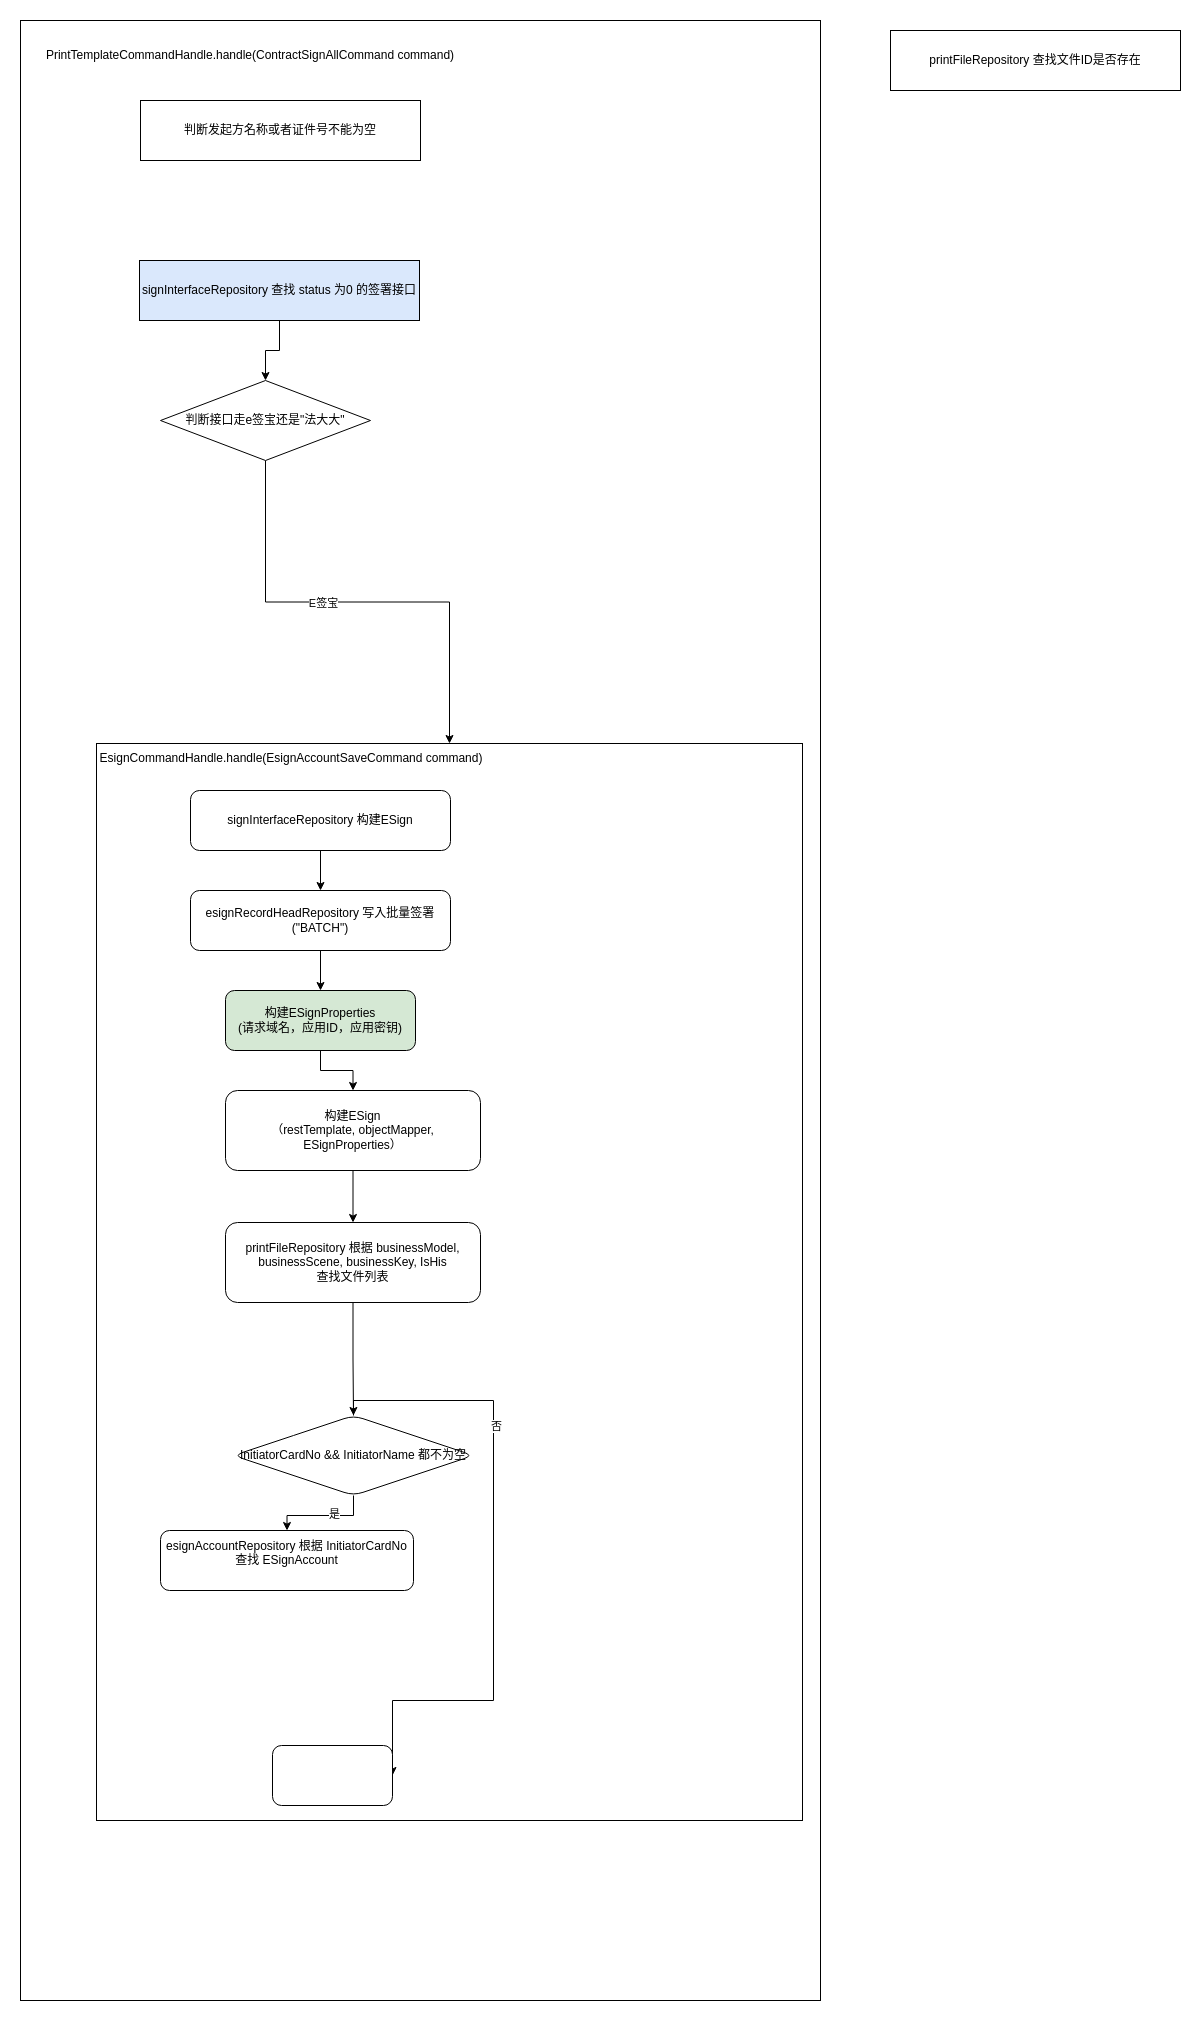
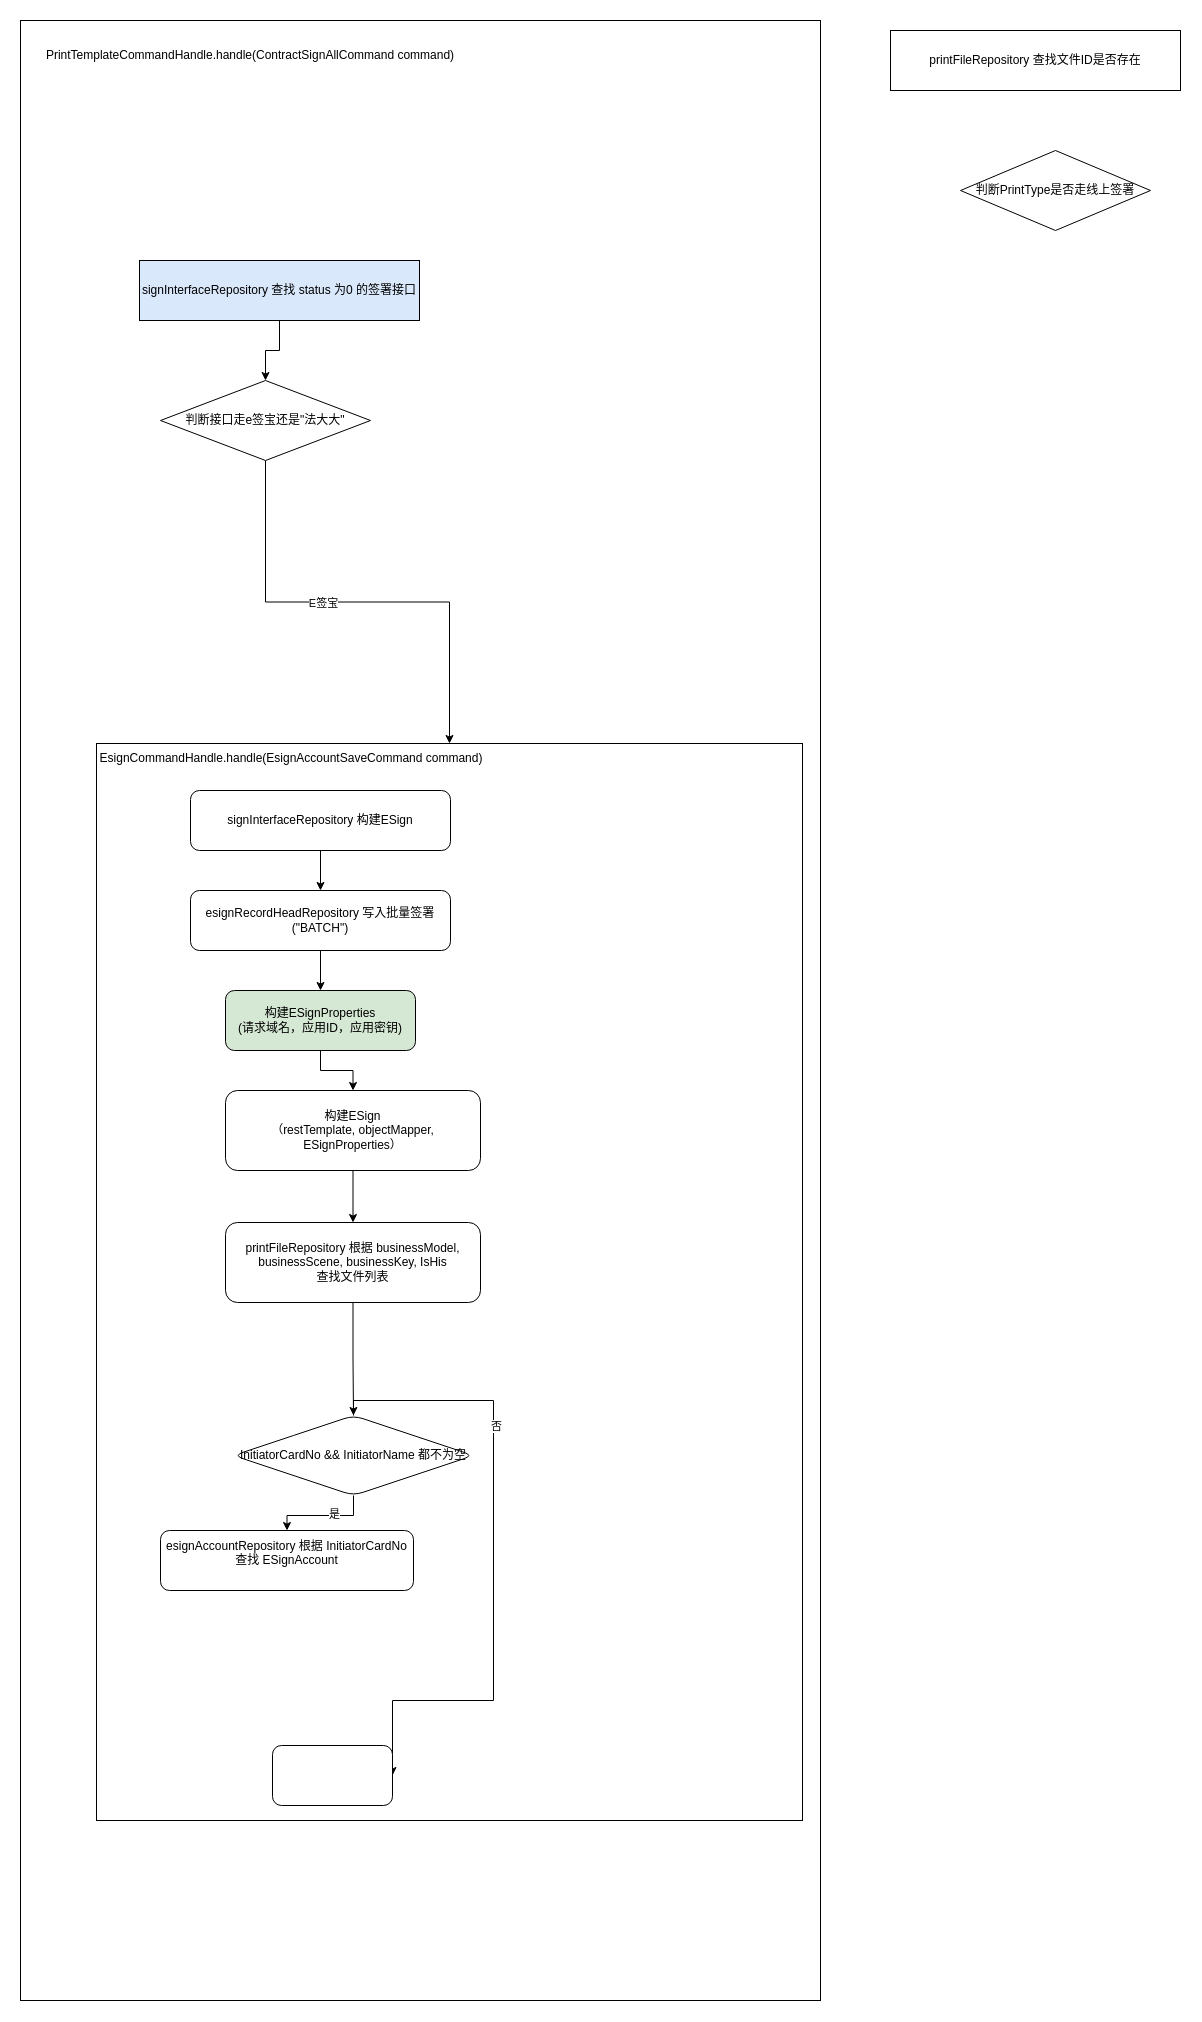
(281, 131) -> none
none -> (1056, 191)
